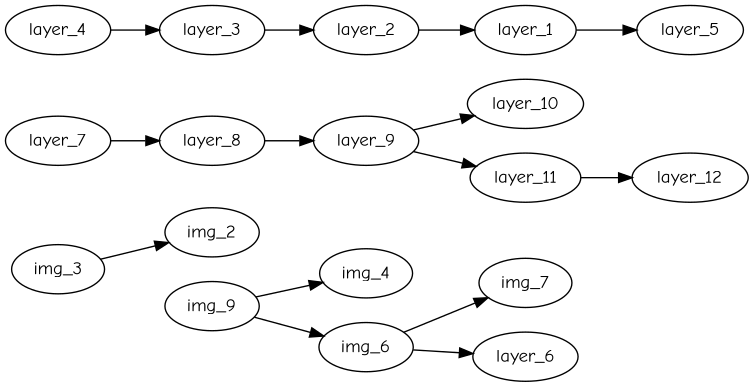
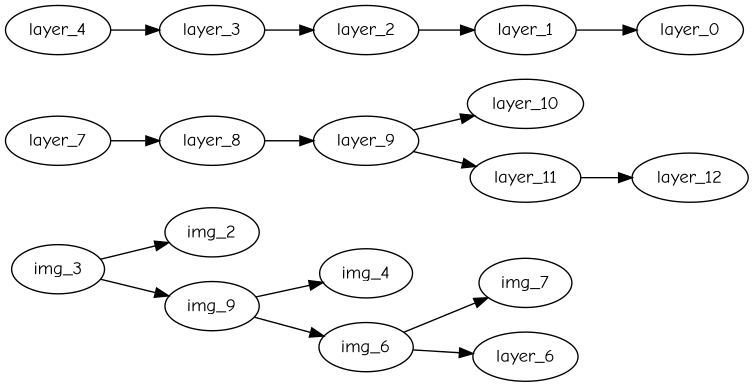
(690, 30) -> (690, 30)
none -> (128, 286)
